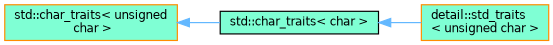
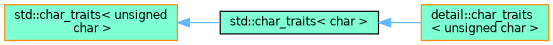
(485, 23) -> (485, 23)
